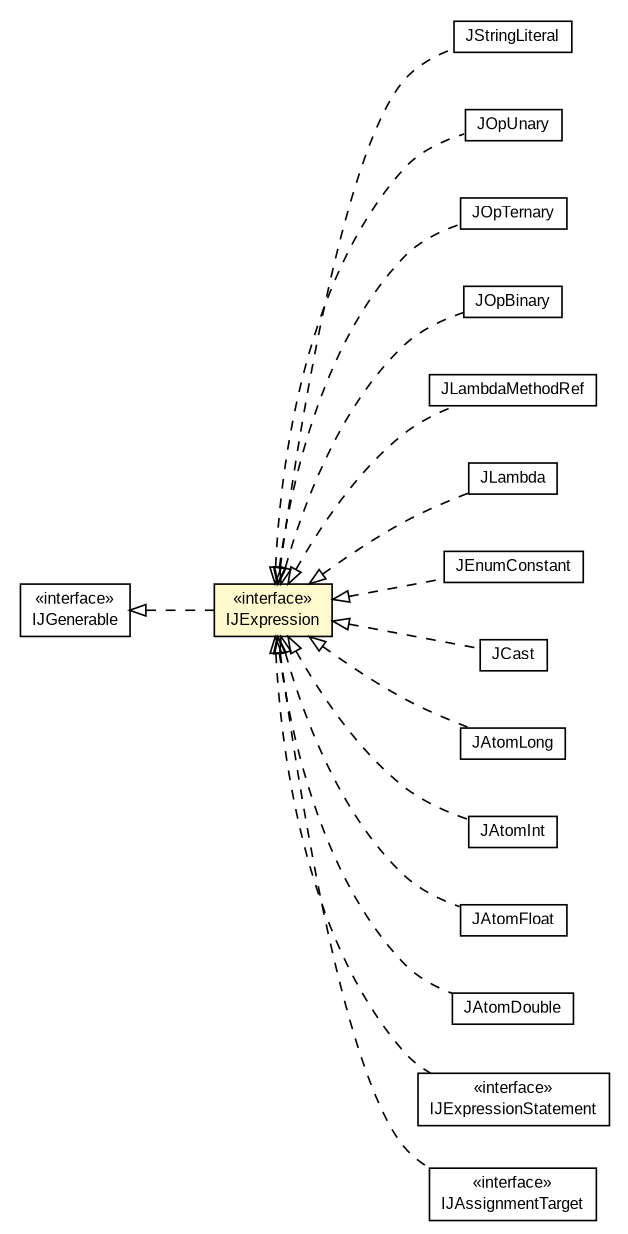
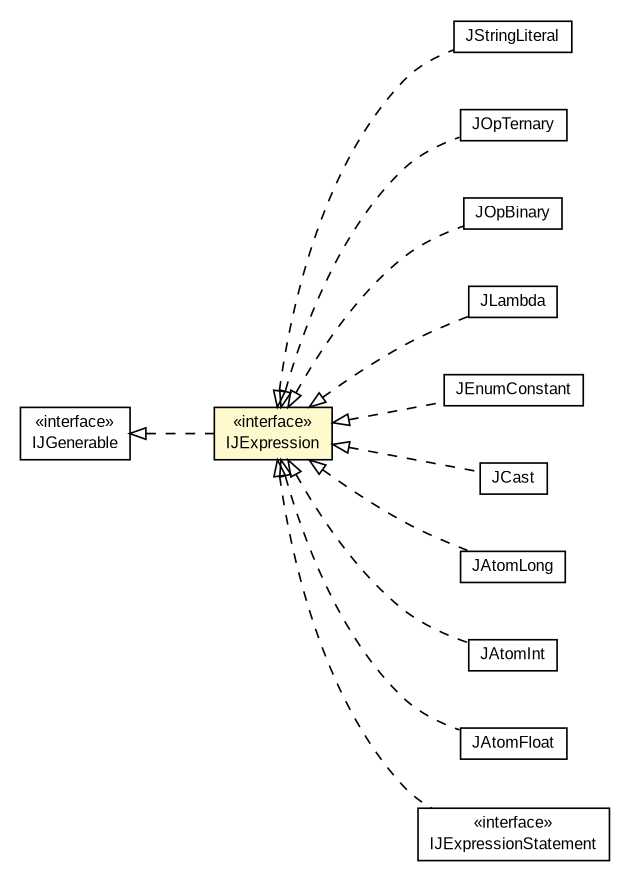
(513, 124) -> none
(513, 389) -> none
(513, 1008) -> none
(513, 1194) -> none
